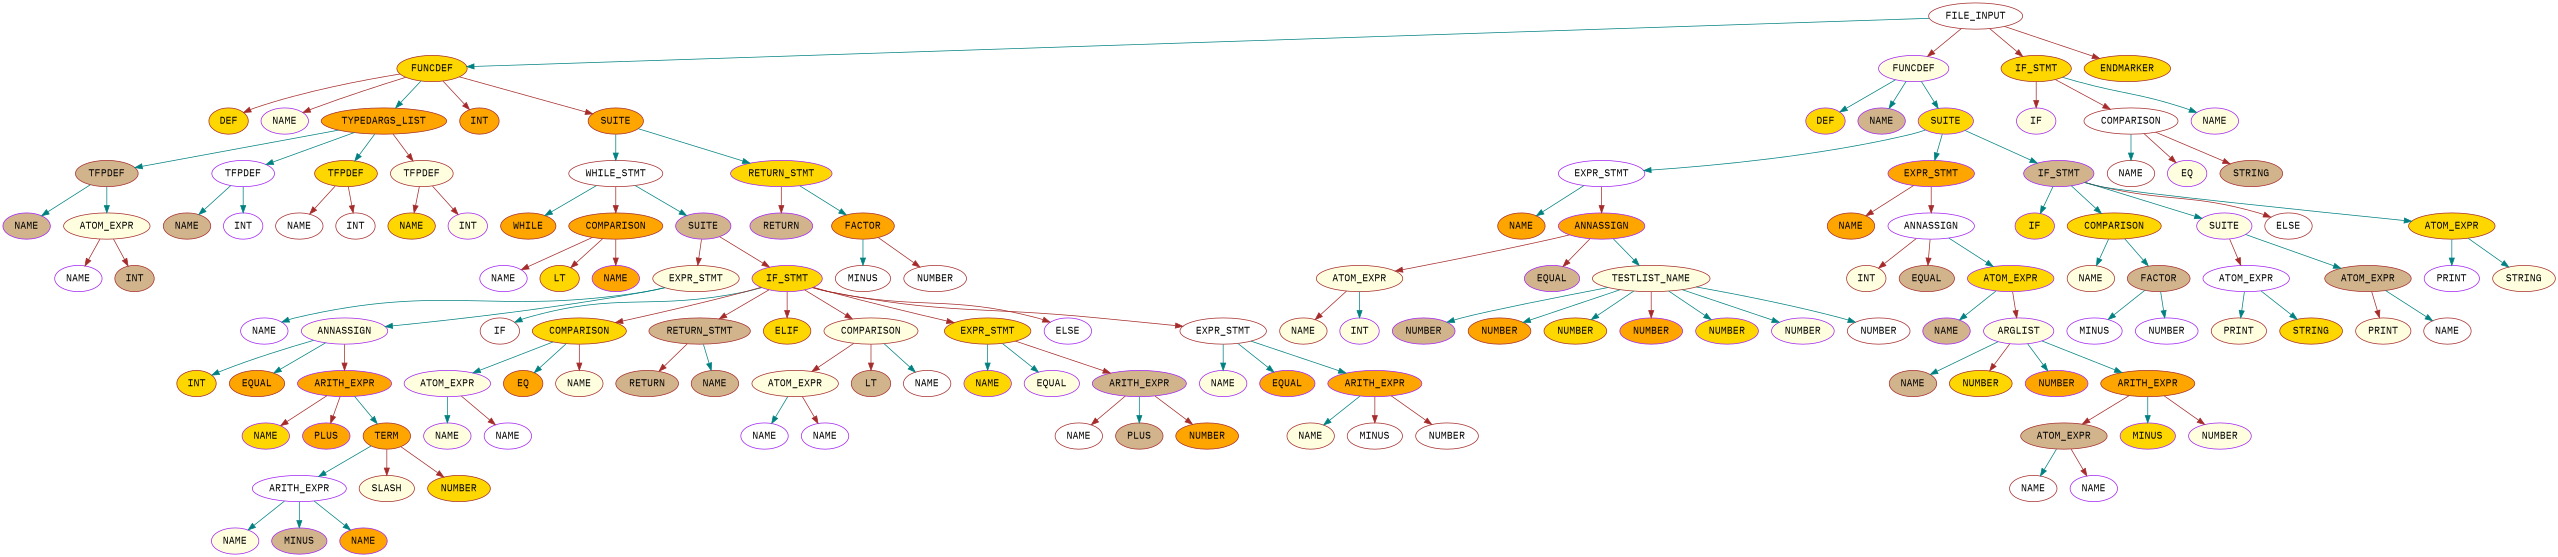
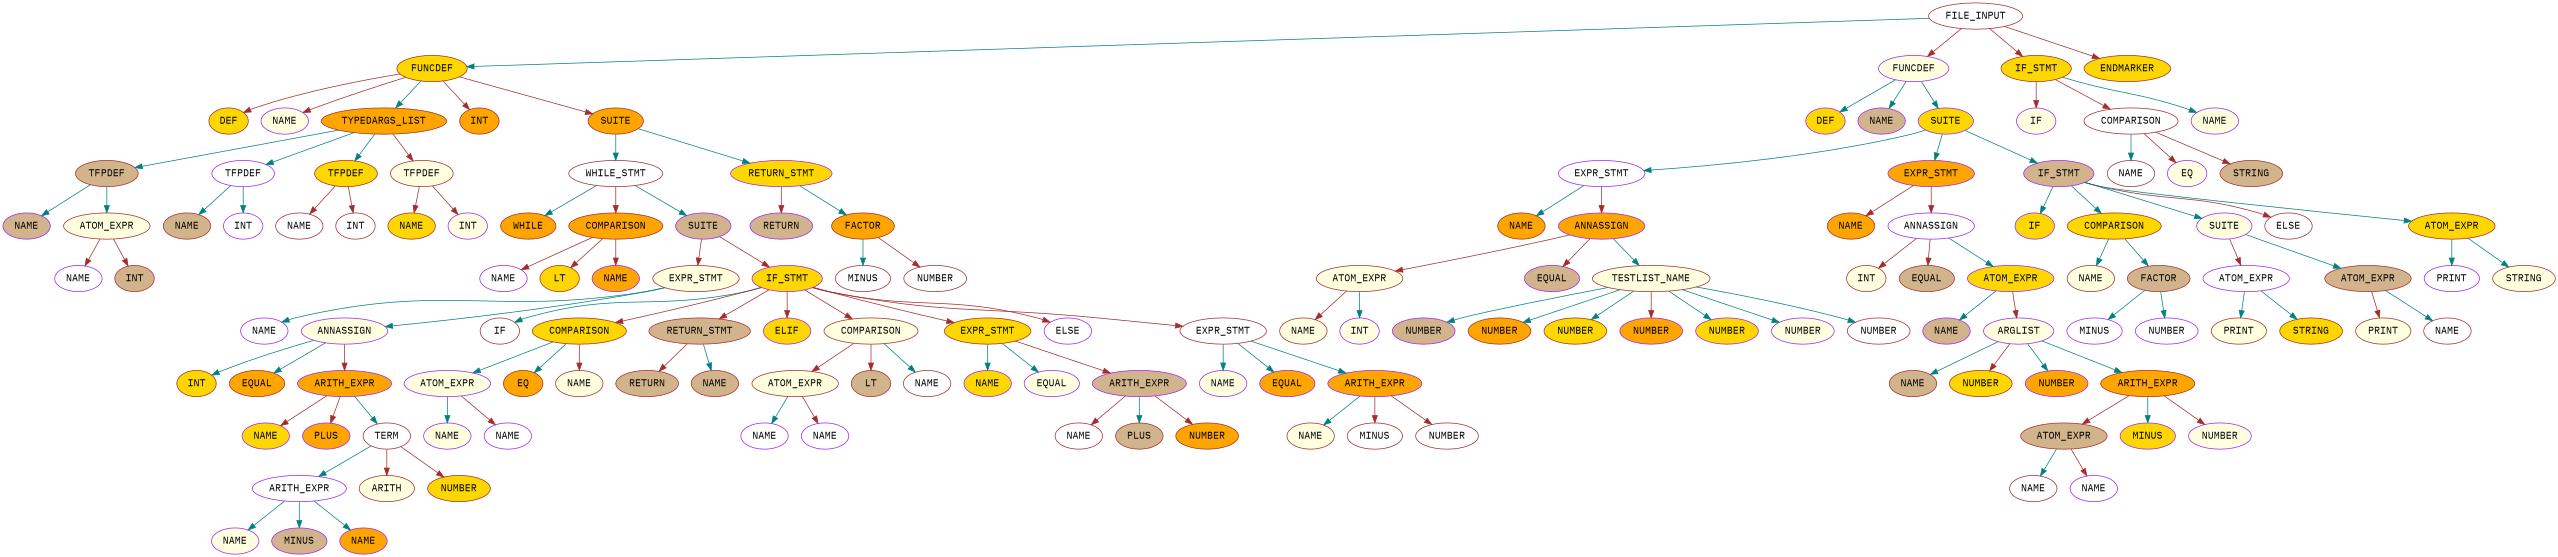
(787, 331) -> (787, 331)
(387, 436) -> (387, 436)
(387, 489) -> (387, 489)
